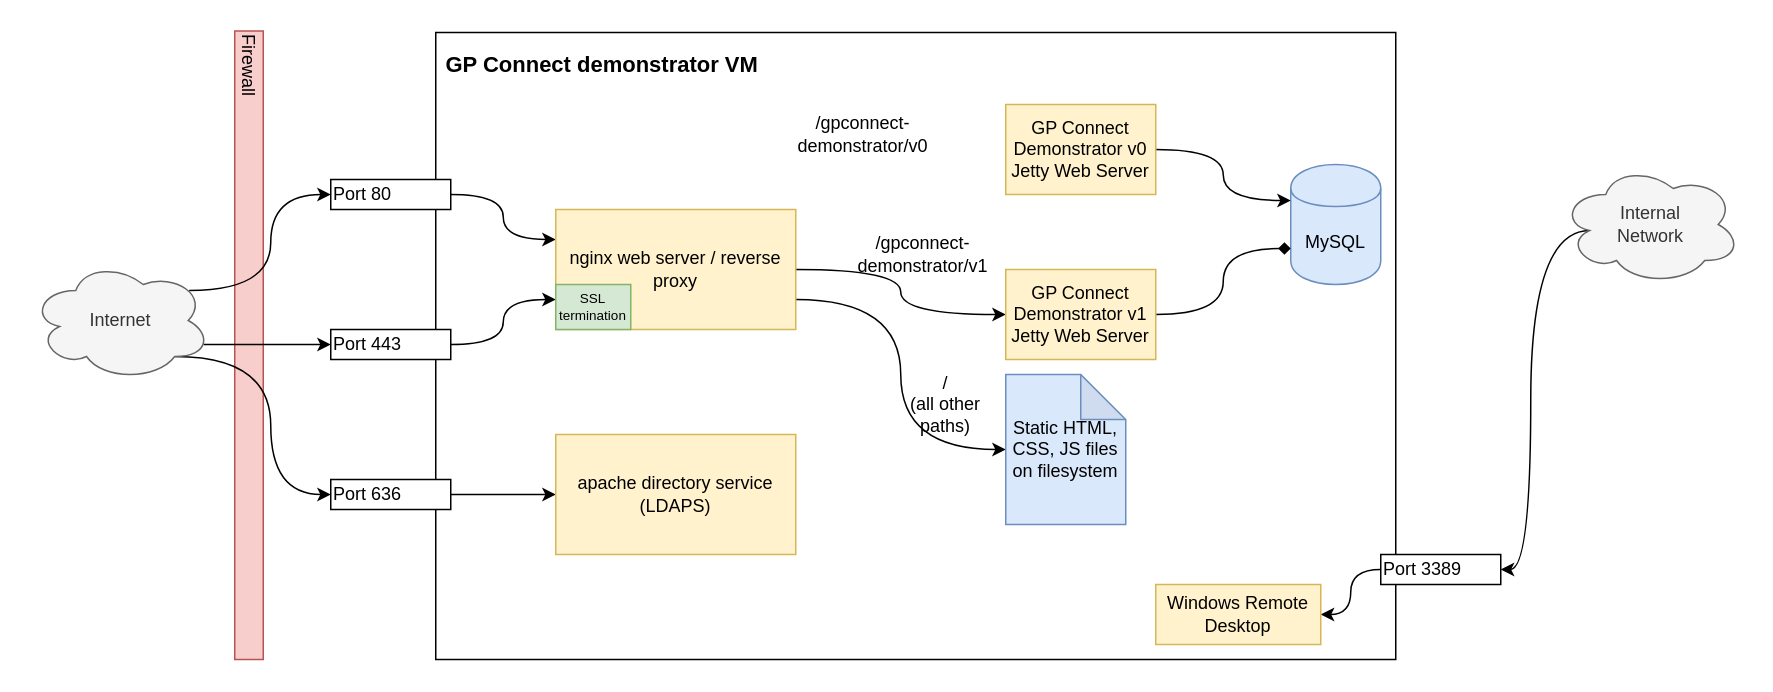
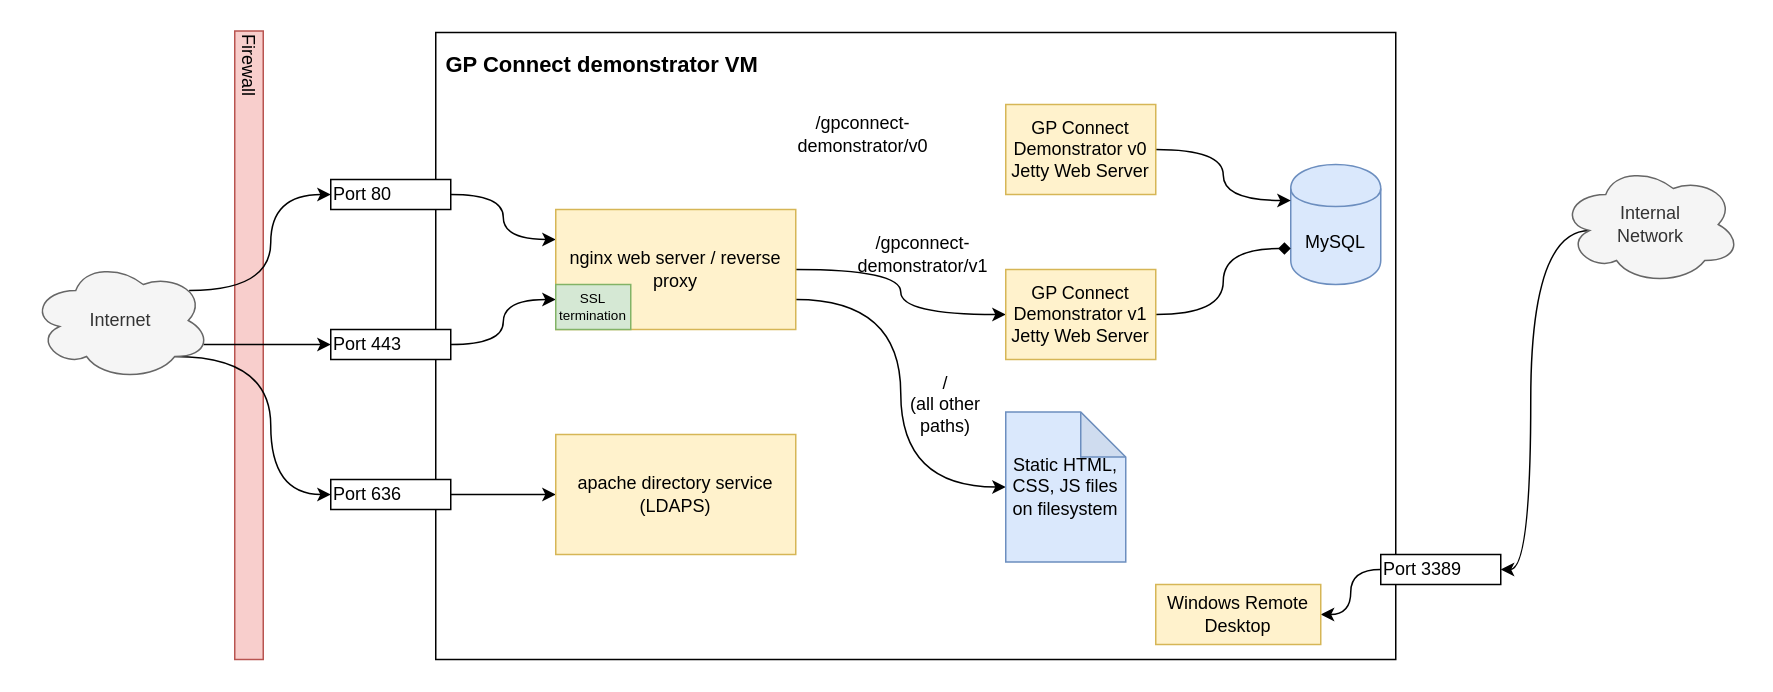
(1066, 449) -> (1066, 487)
